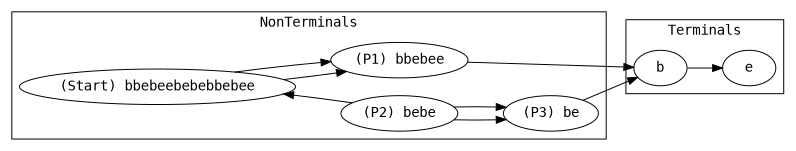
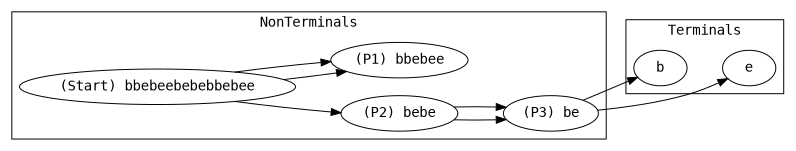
(546, 65) -> none
(700, 68) -> (659, 101)
(323, 99) -> (283, 107)
